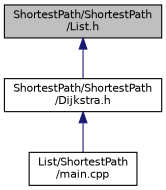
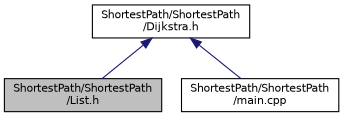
(83, 64) -> (123, 62)
(83, 169) -> (260, 95)
